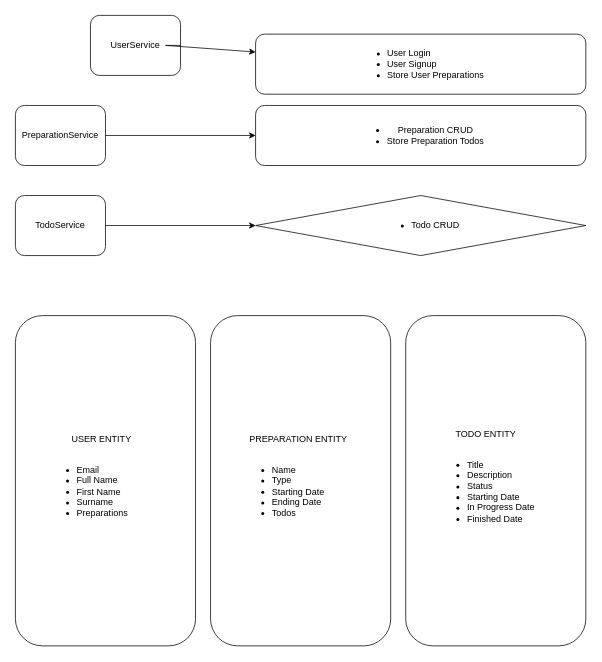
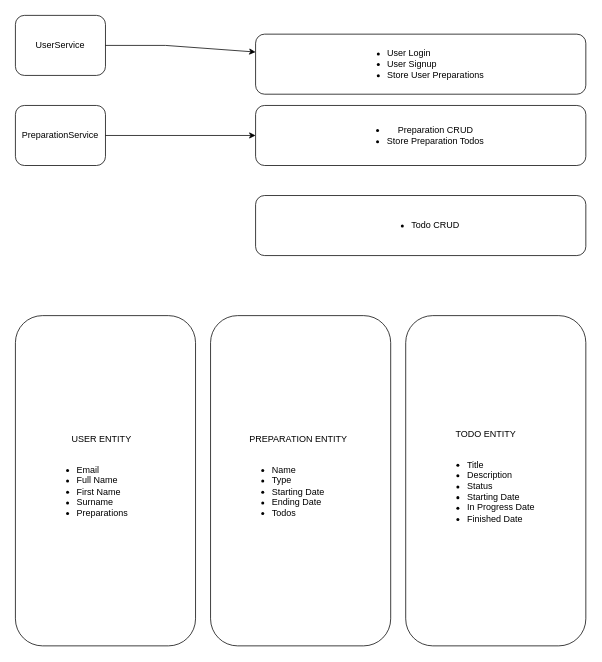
(135, 45) -> (60, 45)
(60, 225) -> none
(177, 225) -> none
(420, 225) -> (420, 225)
